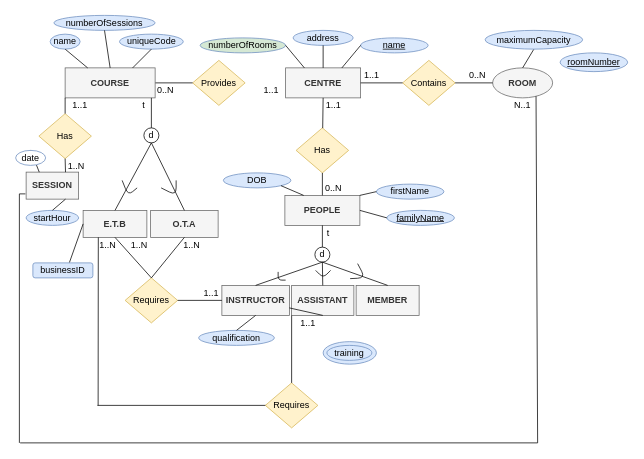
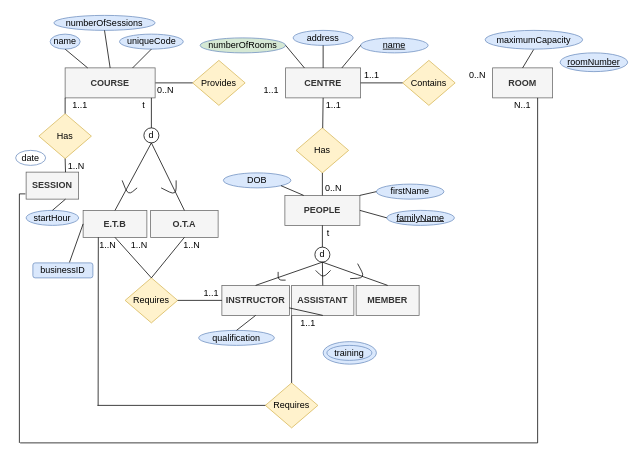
(474, 83) -> none
(522, 83) -> (522, 83)
(37, 167) -> none
